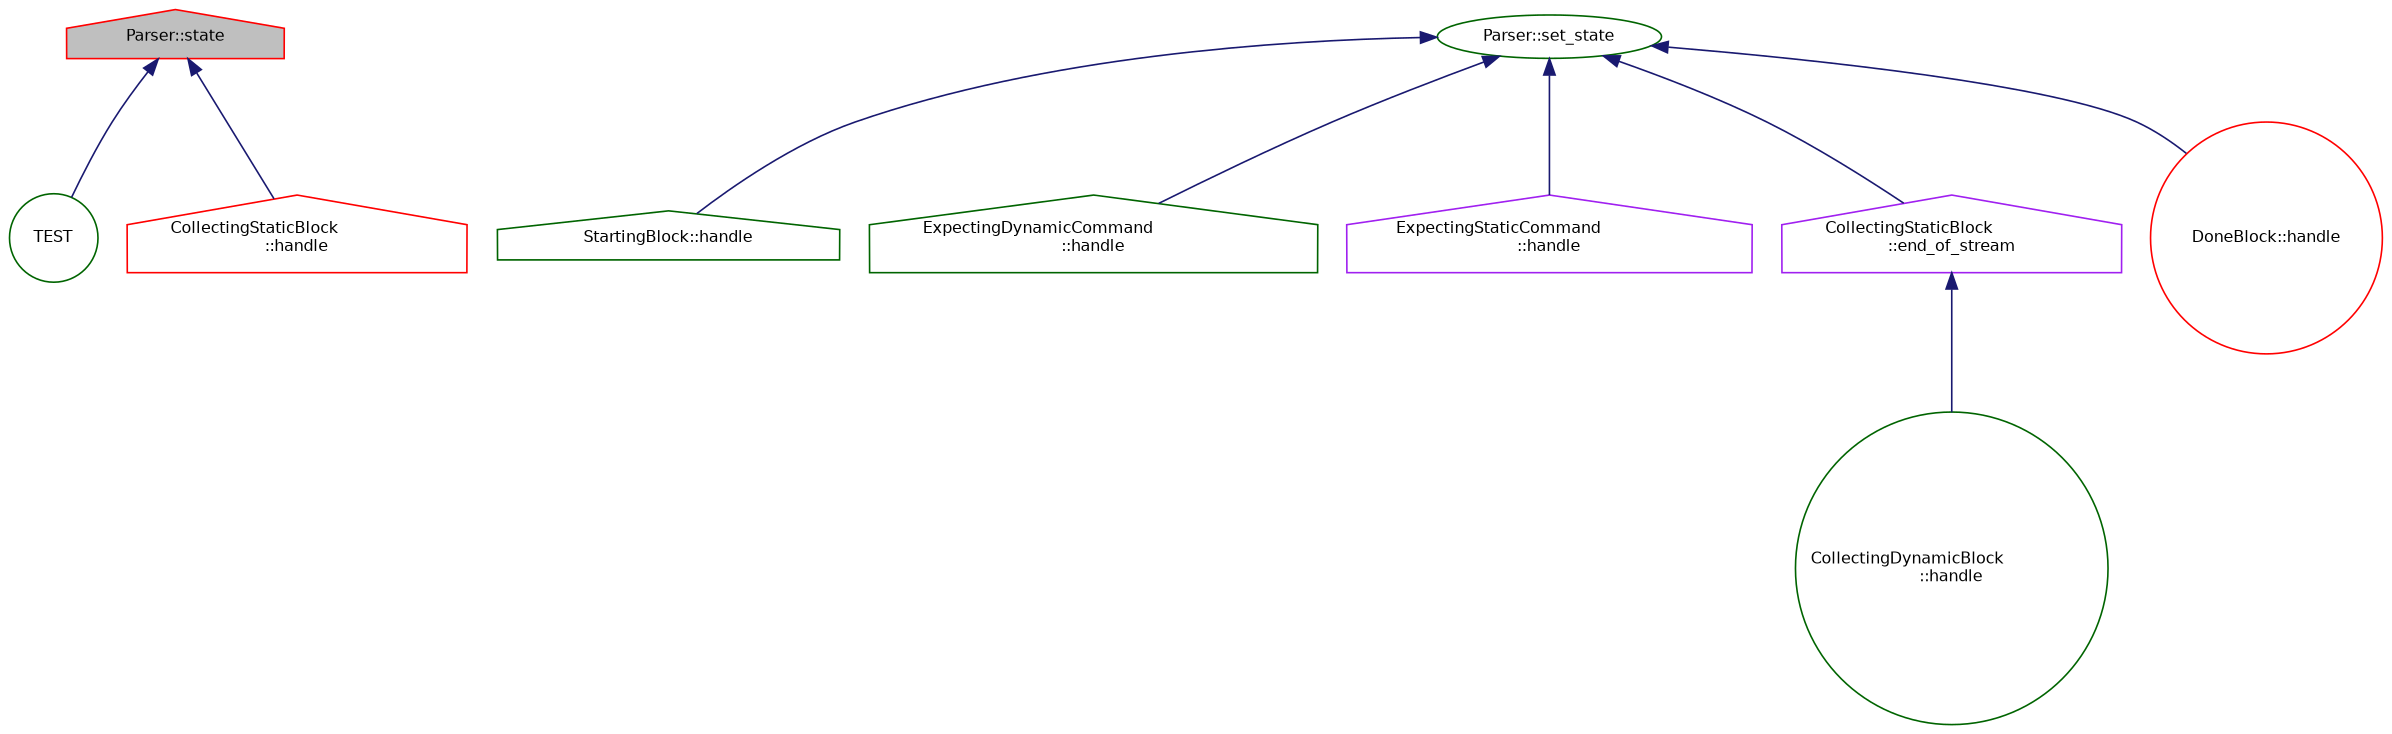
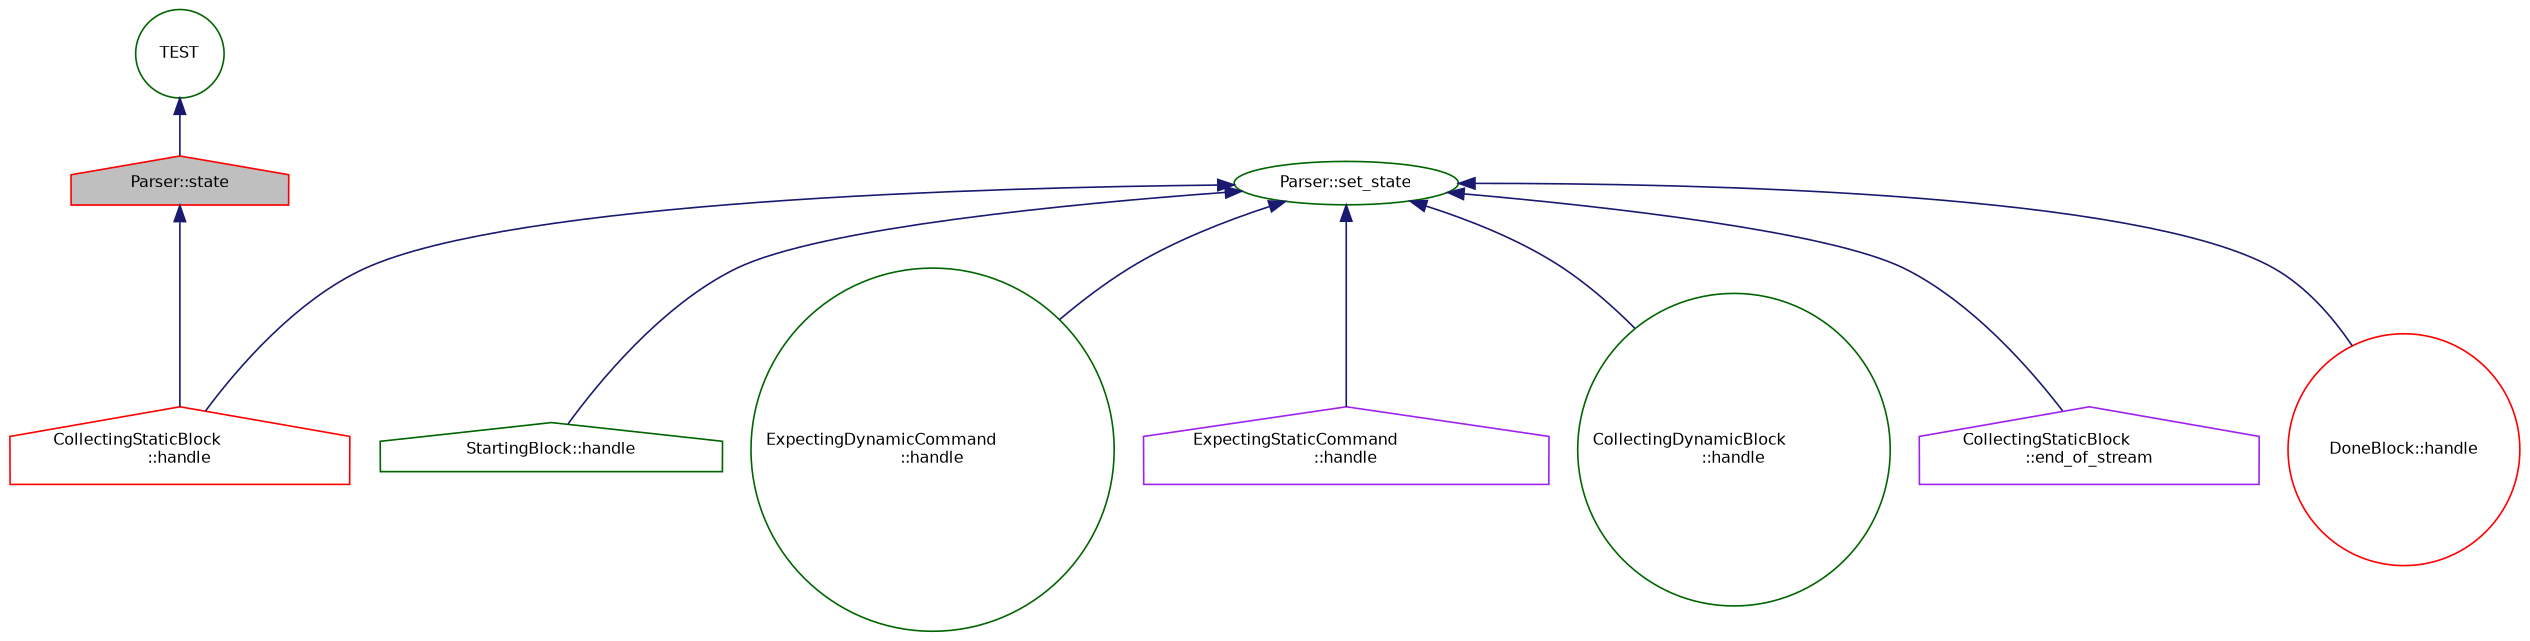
(106, 132) -> (180, 135)
none -> (680, 209)
(1094, 238) -> (933, 450)
(1952, 351) -> (1539, 253)
